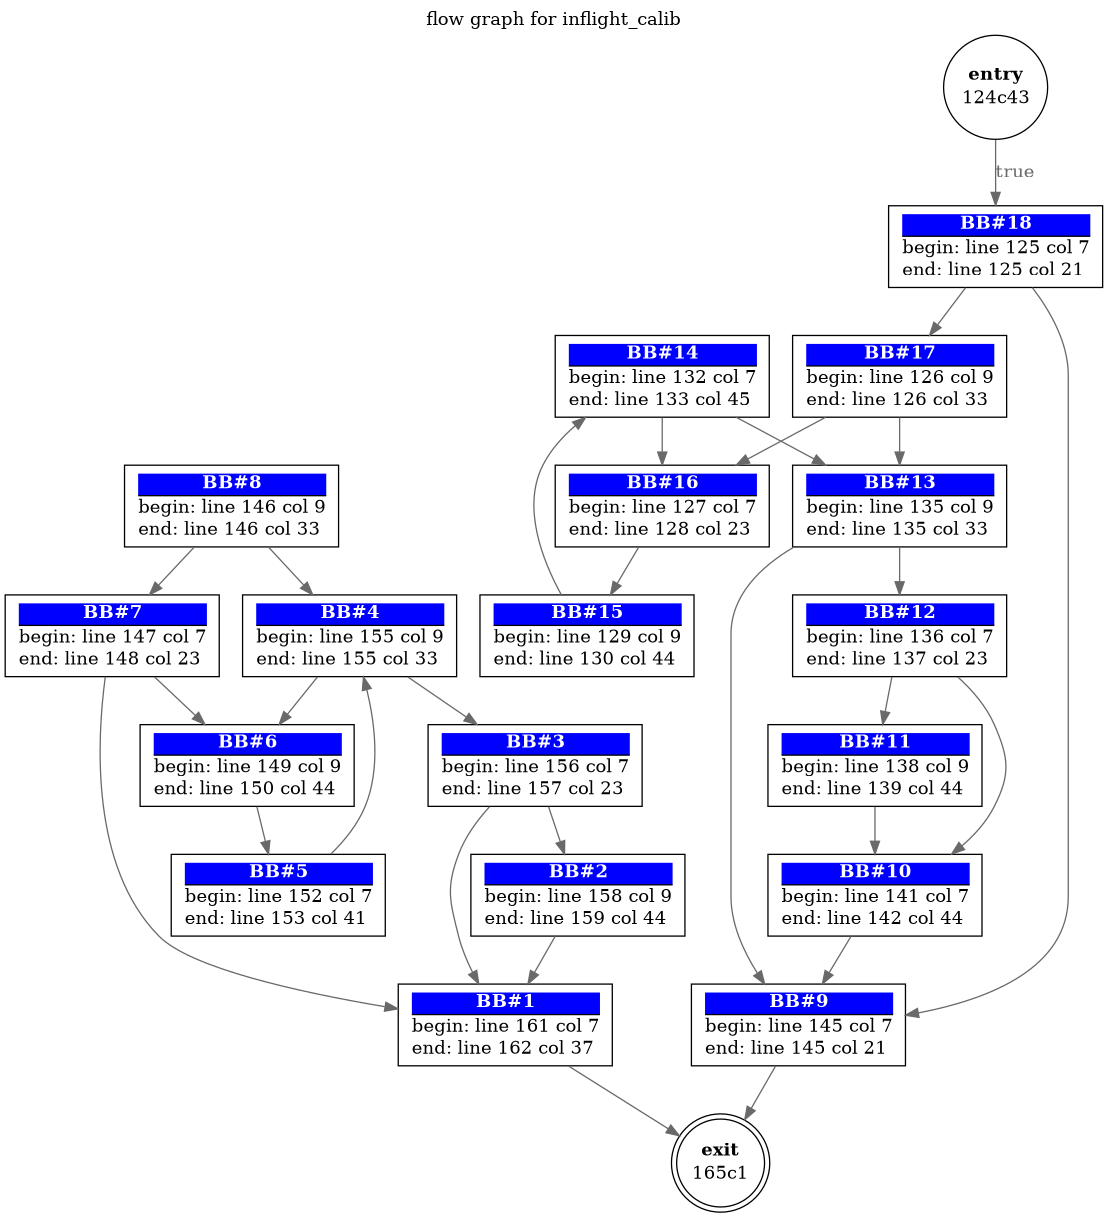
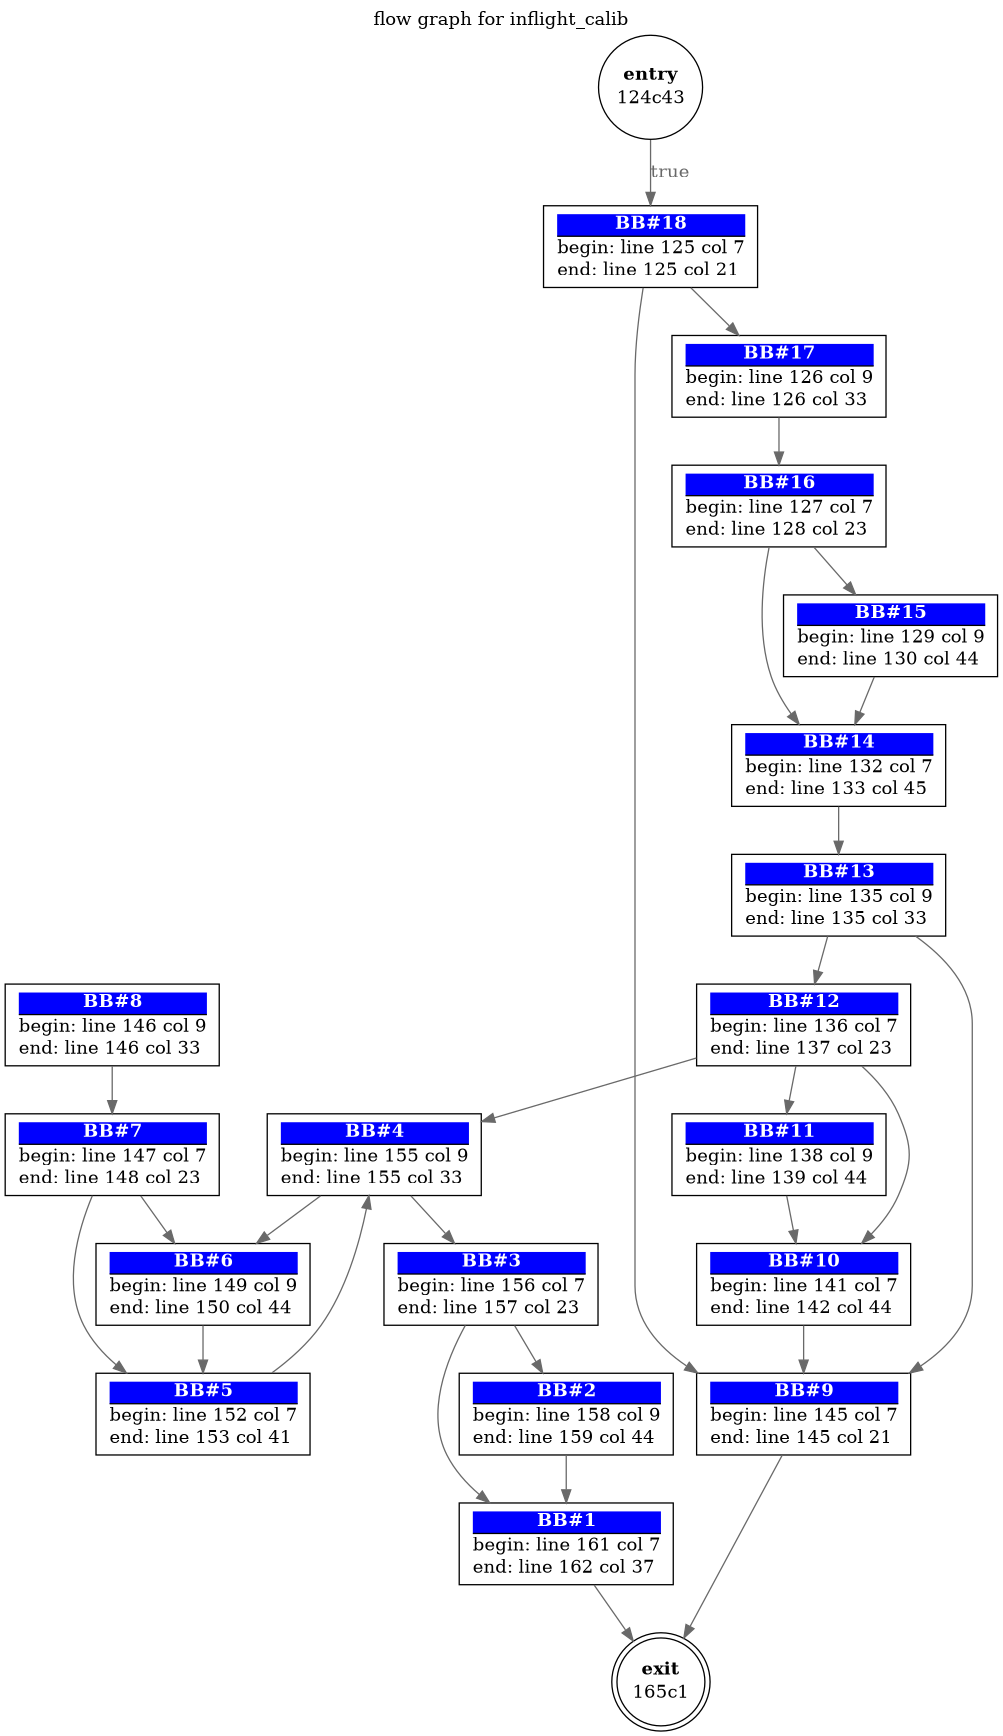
(662, 435) -> (763, 633)
(900, 435) -> none
(286, 566) -> (595, 1088)
(148, 923) -> (74, 1286)
